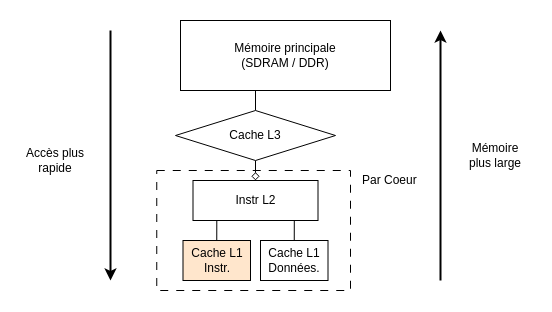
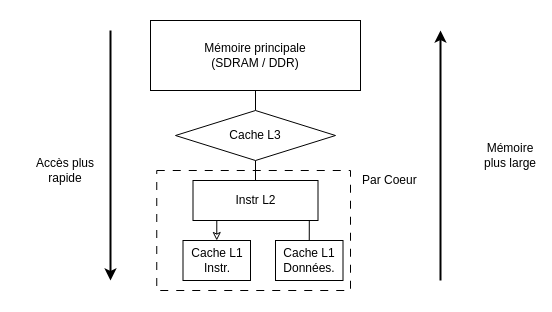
(286, 56) -> (256, 56)
(496, 156) -> (511, 156)
(56, 161) -> (66, 171)
(256, 172) -> (256, 176)
(217, 234) -> (217, 232)
(217, 261) -> (217, 261)
(294, 261) -> (309, 261)
